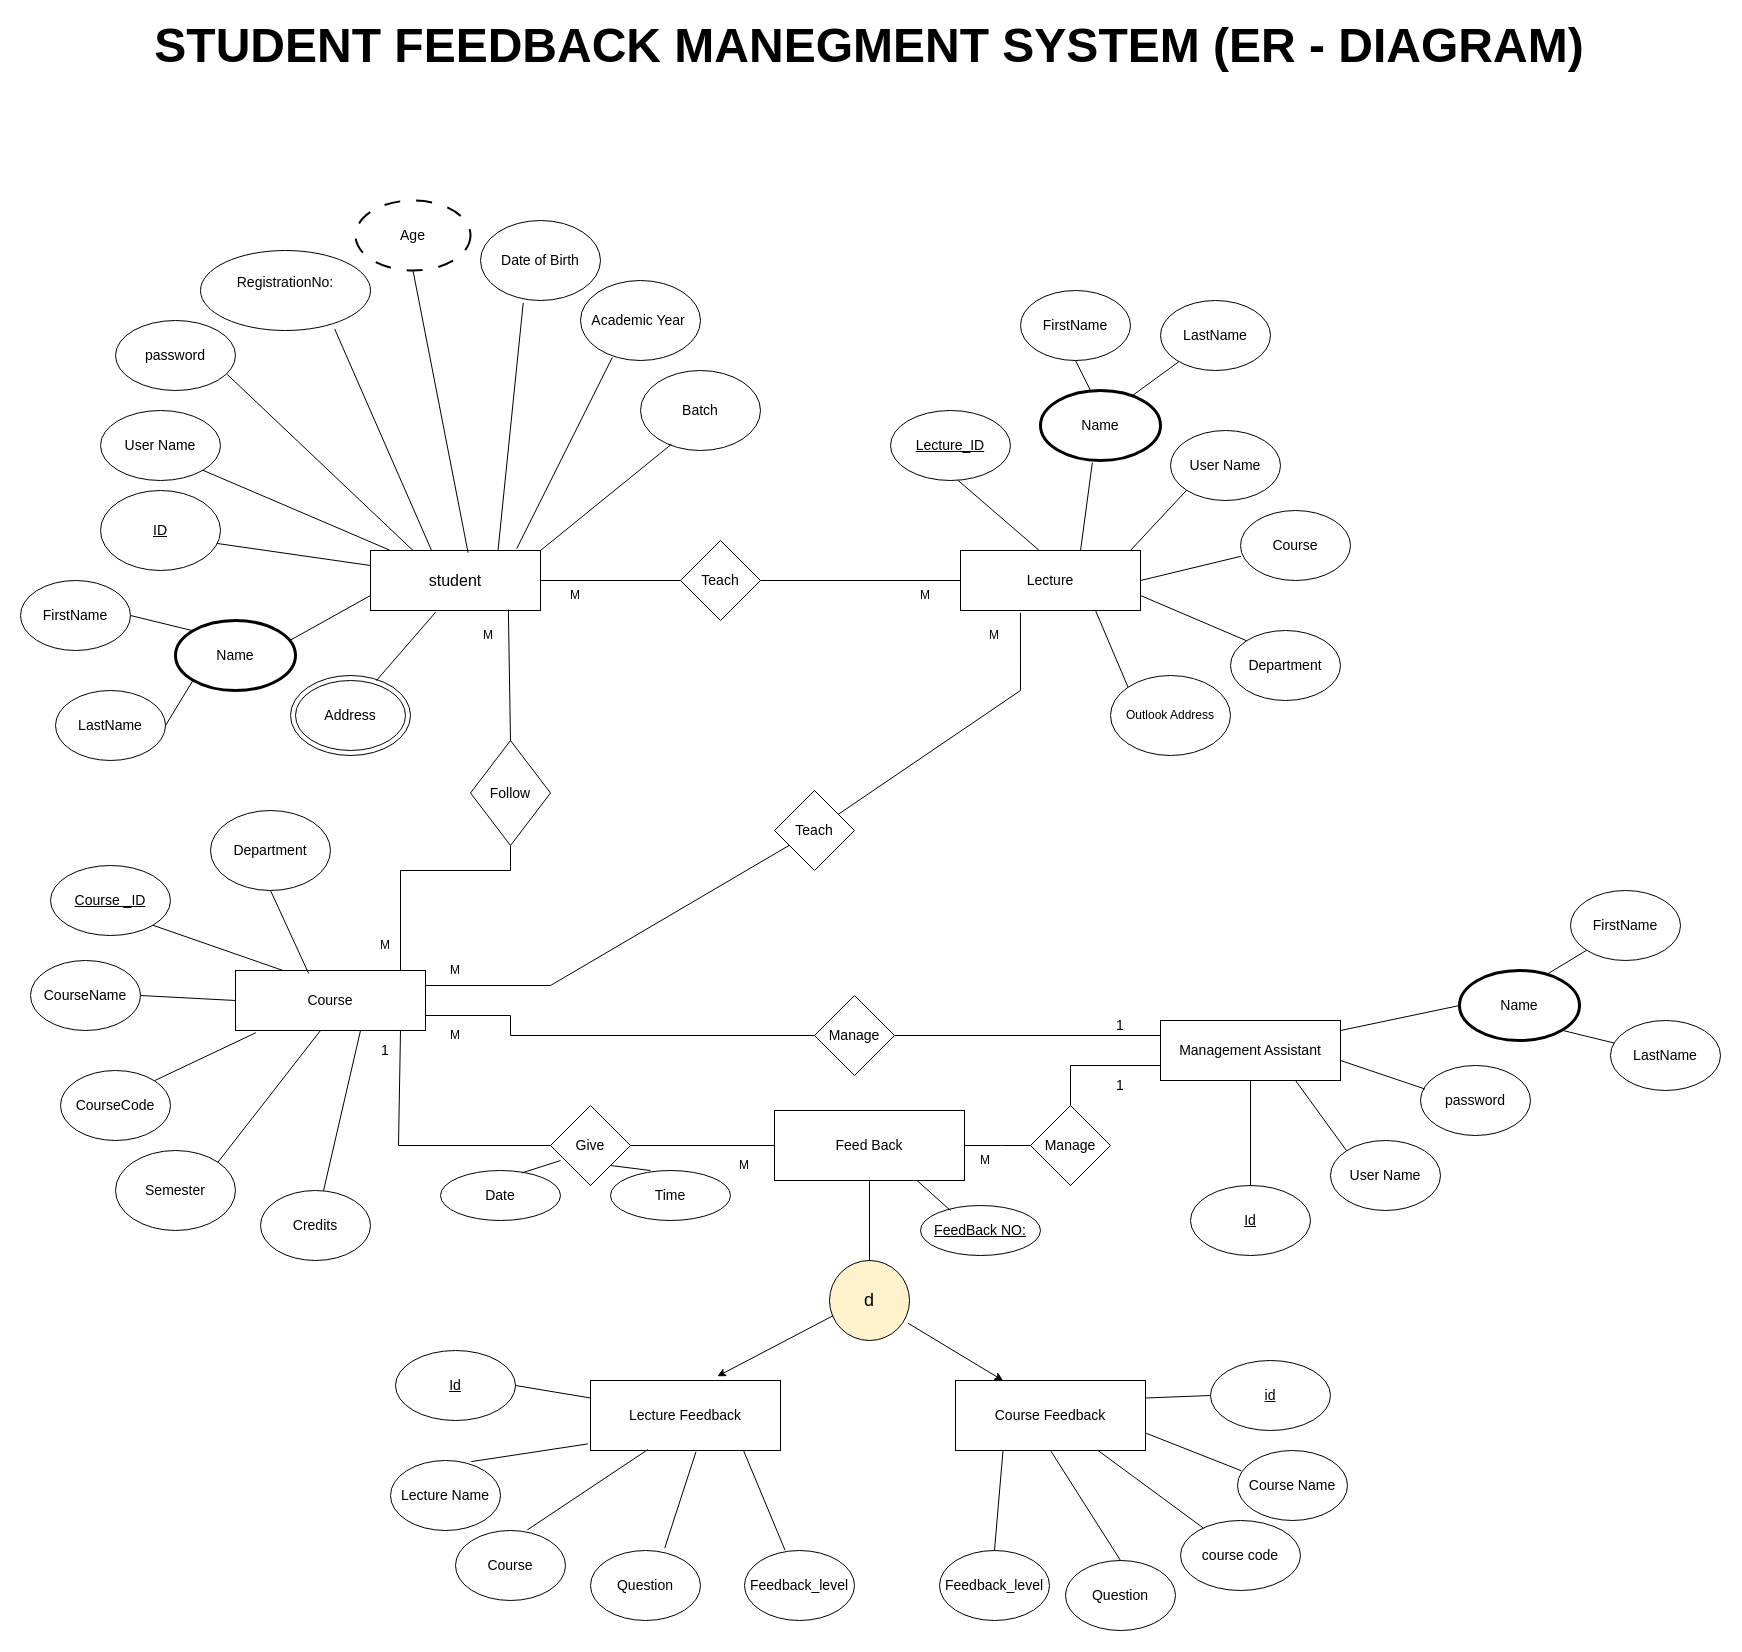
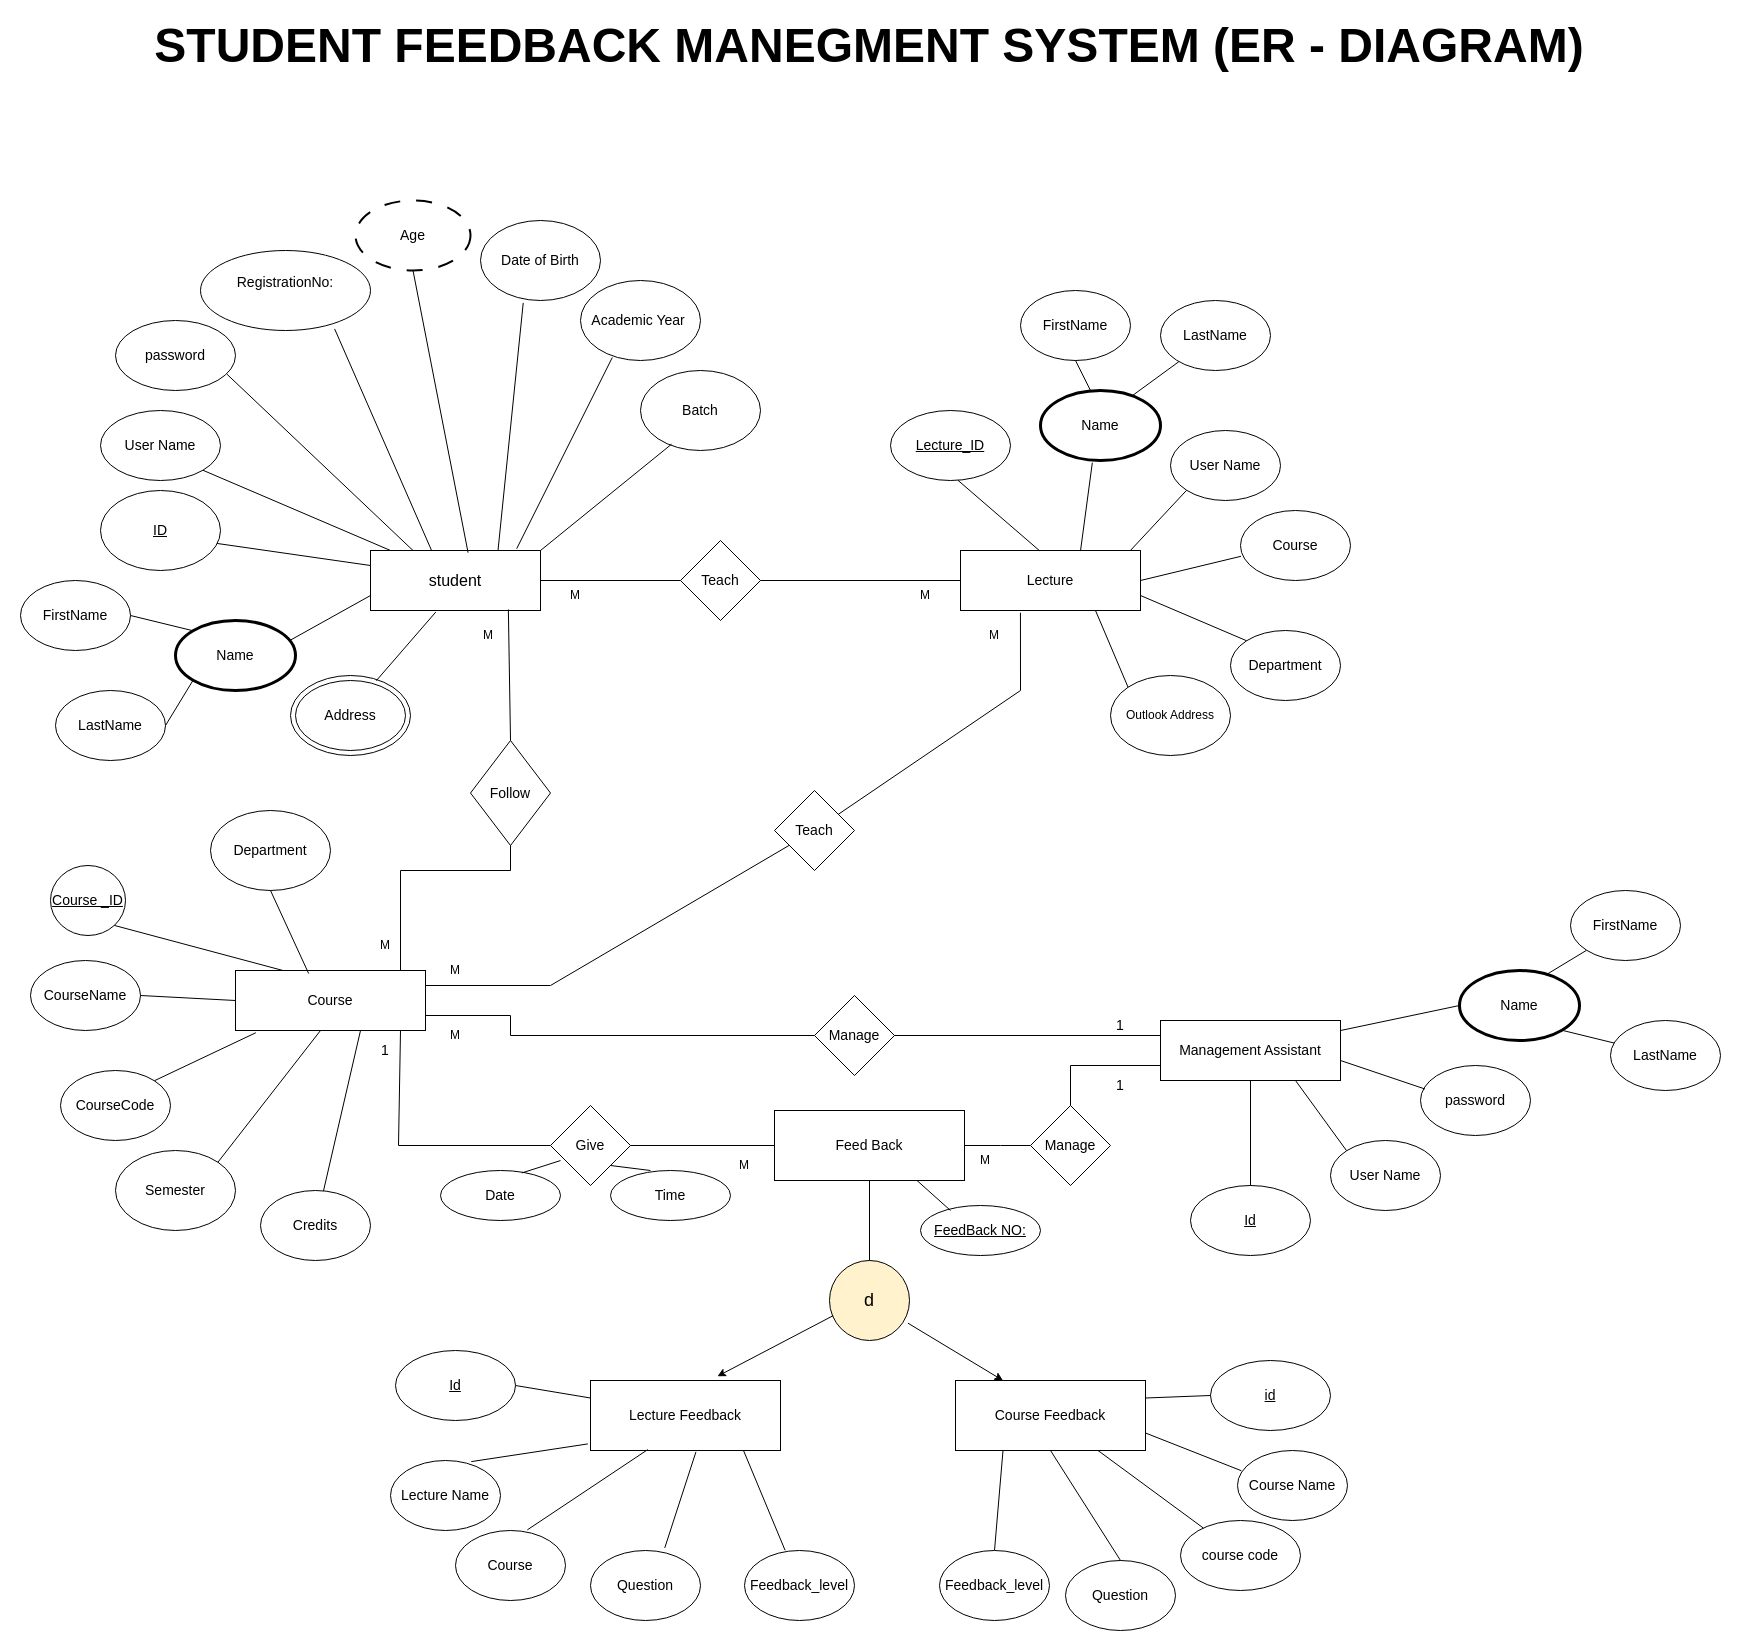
(111, 901) -> (88, 901)
